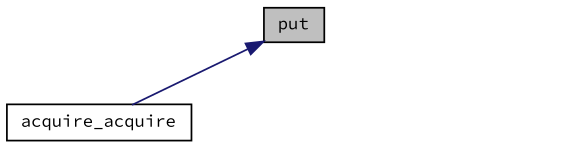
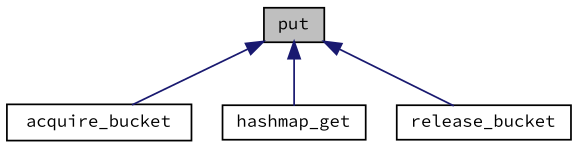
(99, 122) -> (99, 122)
none -> (294, 122)
none -> (484, 122)
